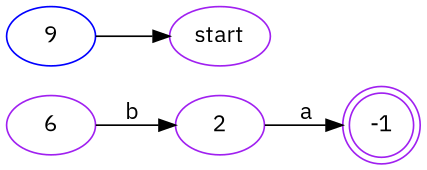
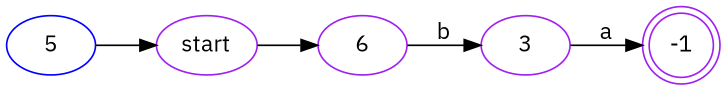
(51, 36) -> (51, 45)
none -> (279, 45)
(220, 125) -> (526, 45)
